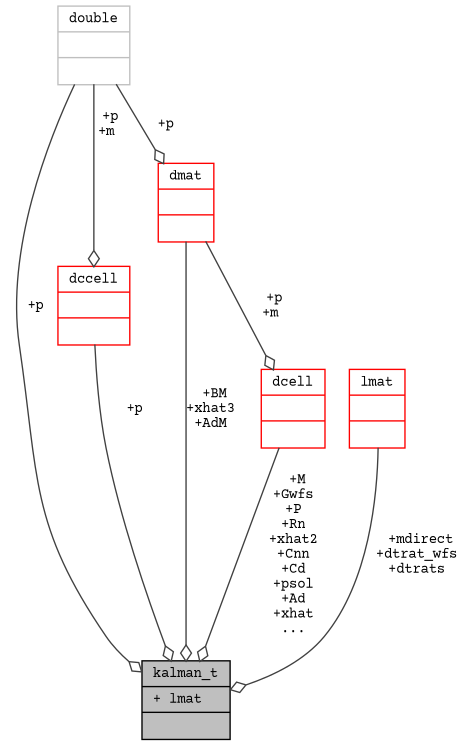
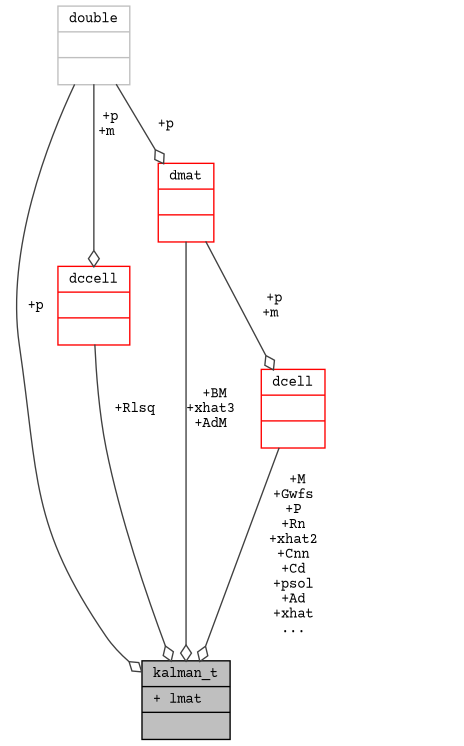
(131, 409) -> (131, 409)
(377, 409) -> none
